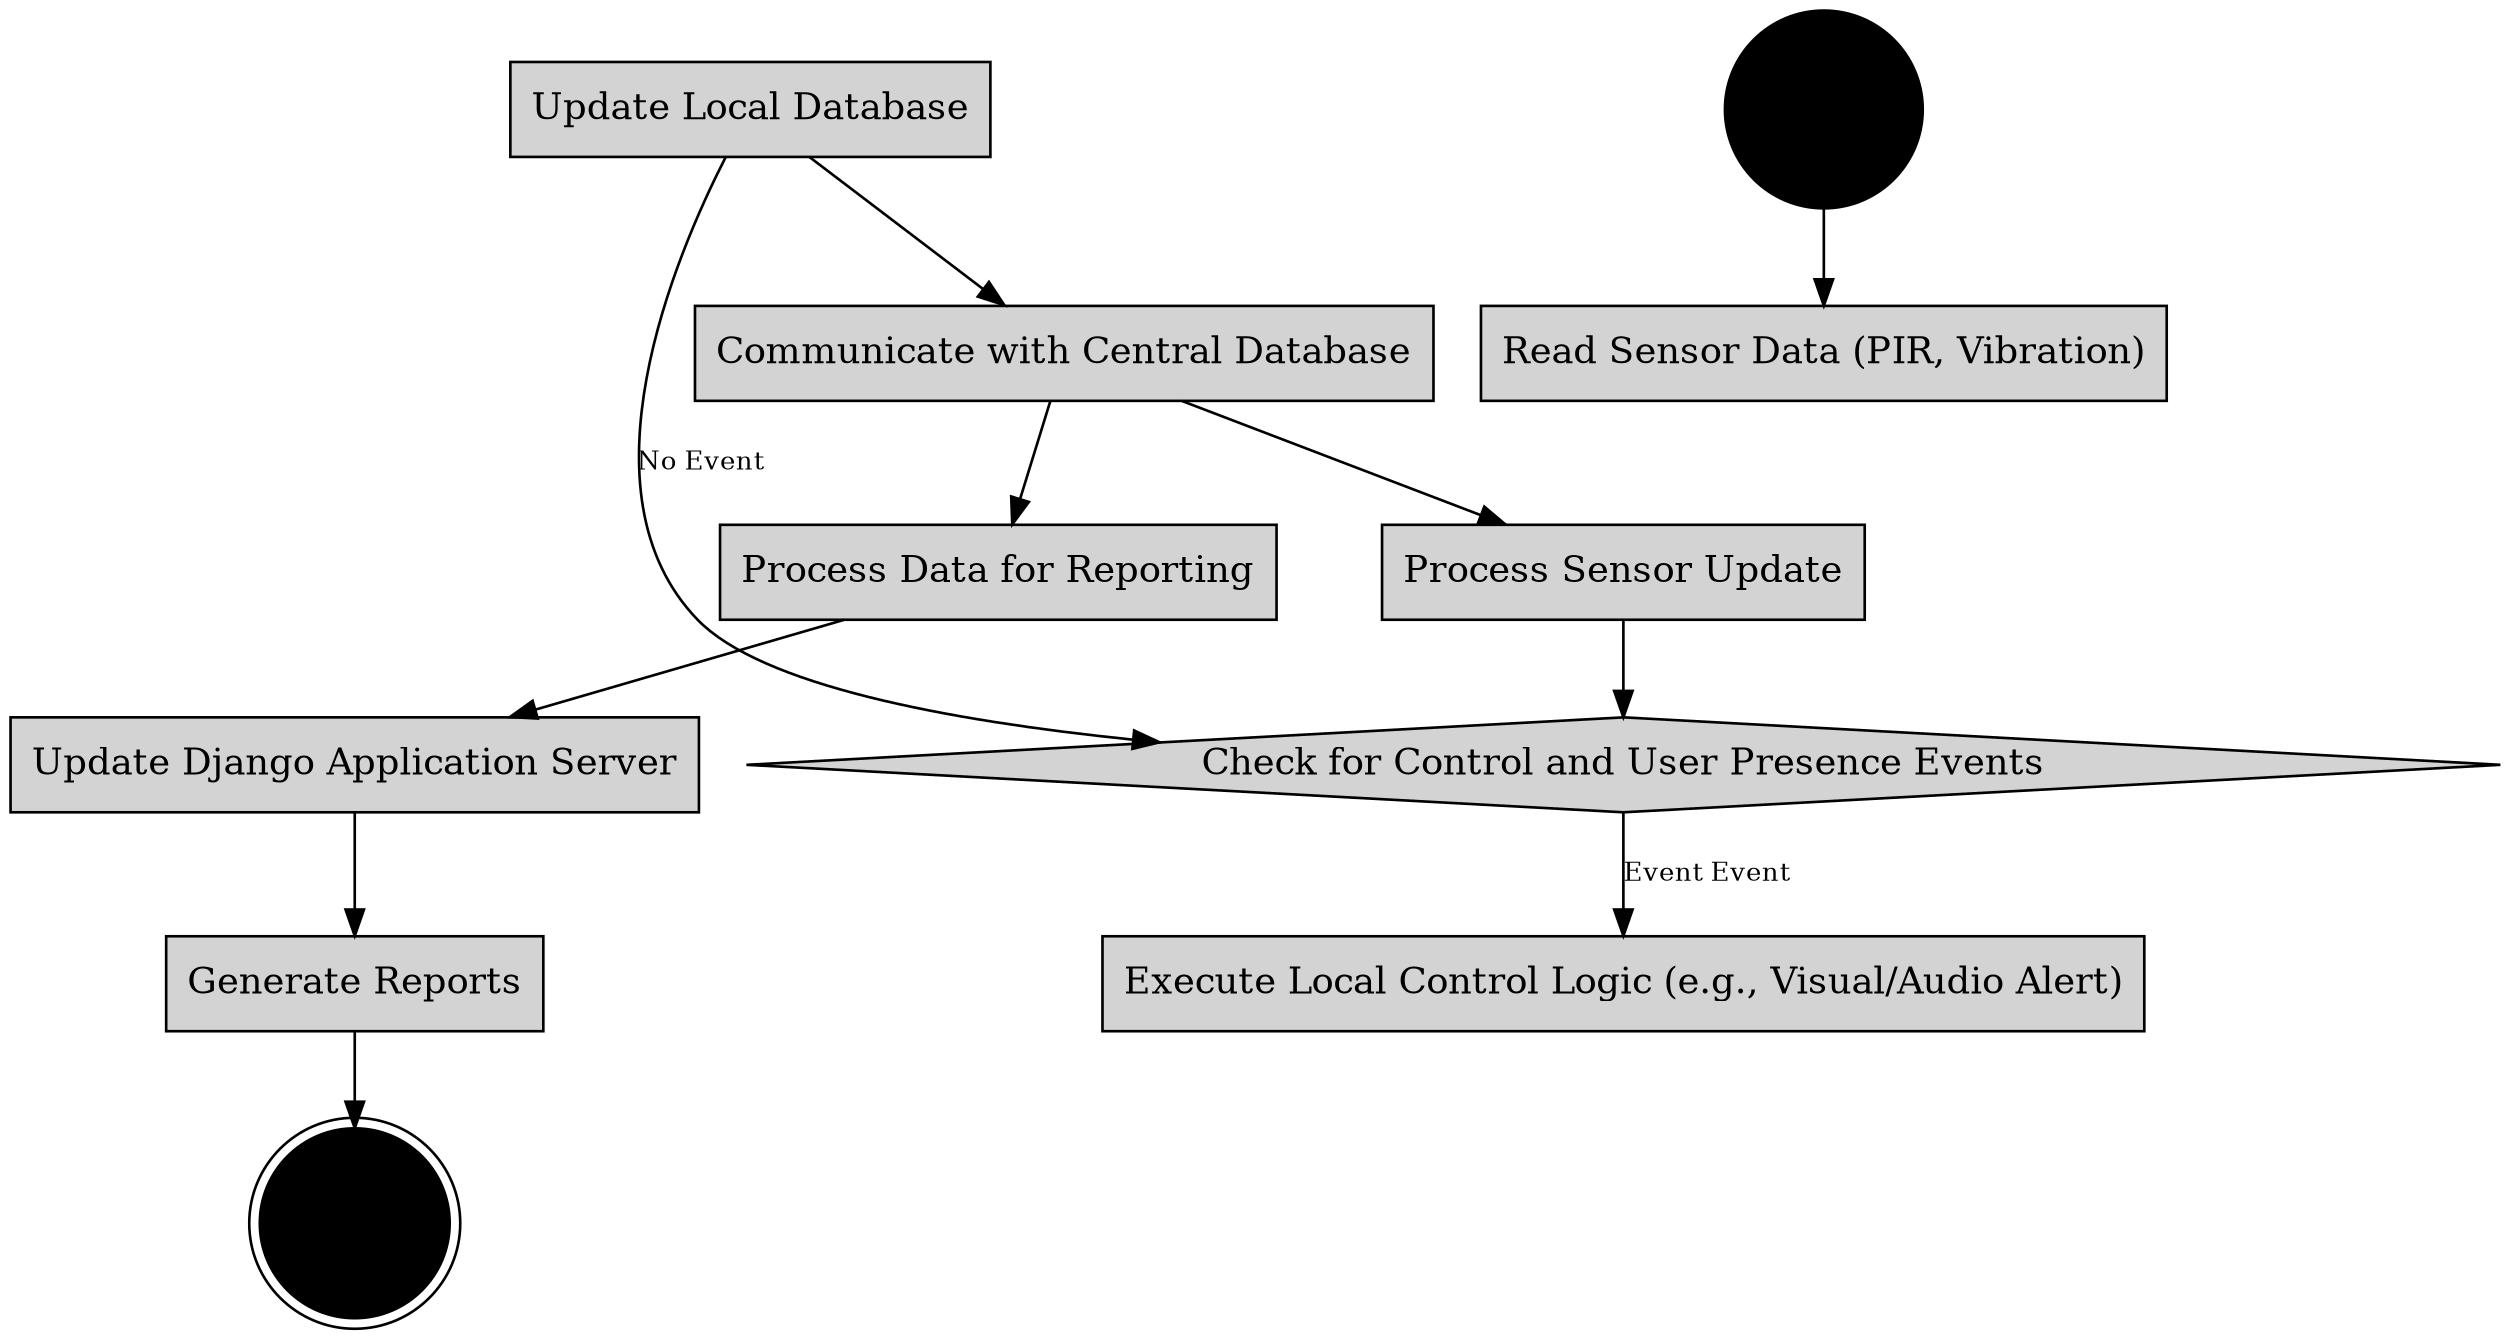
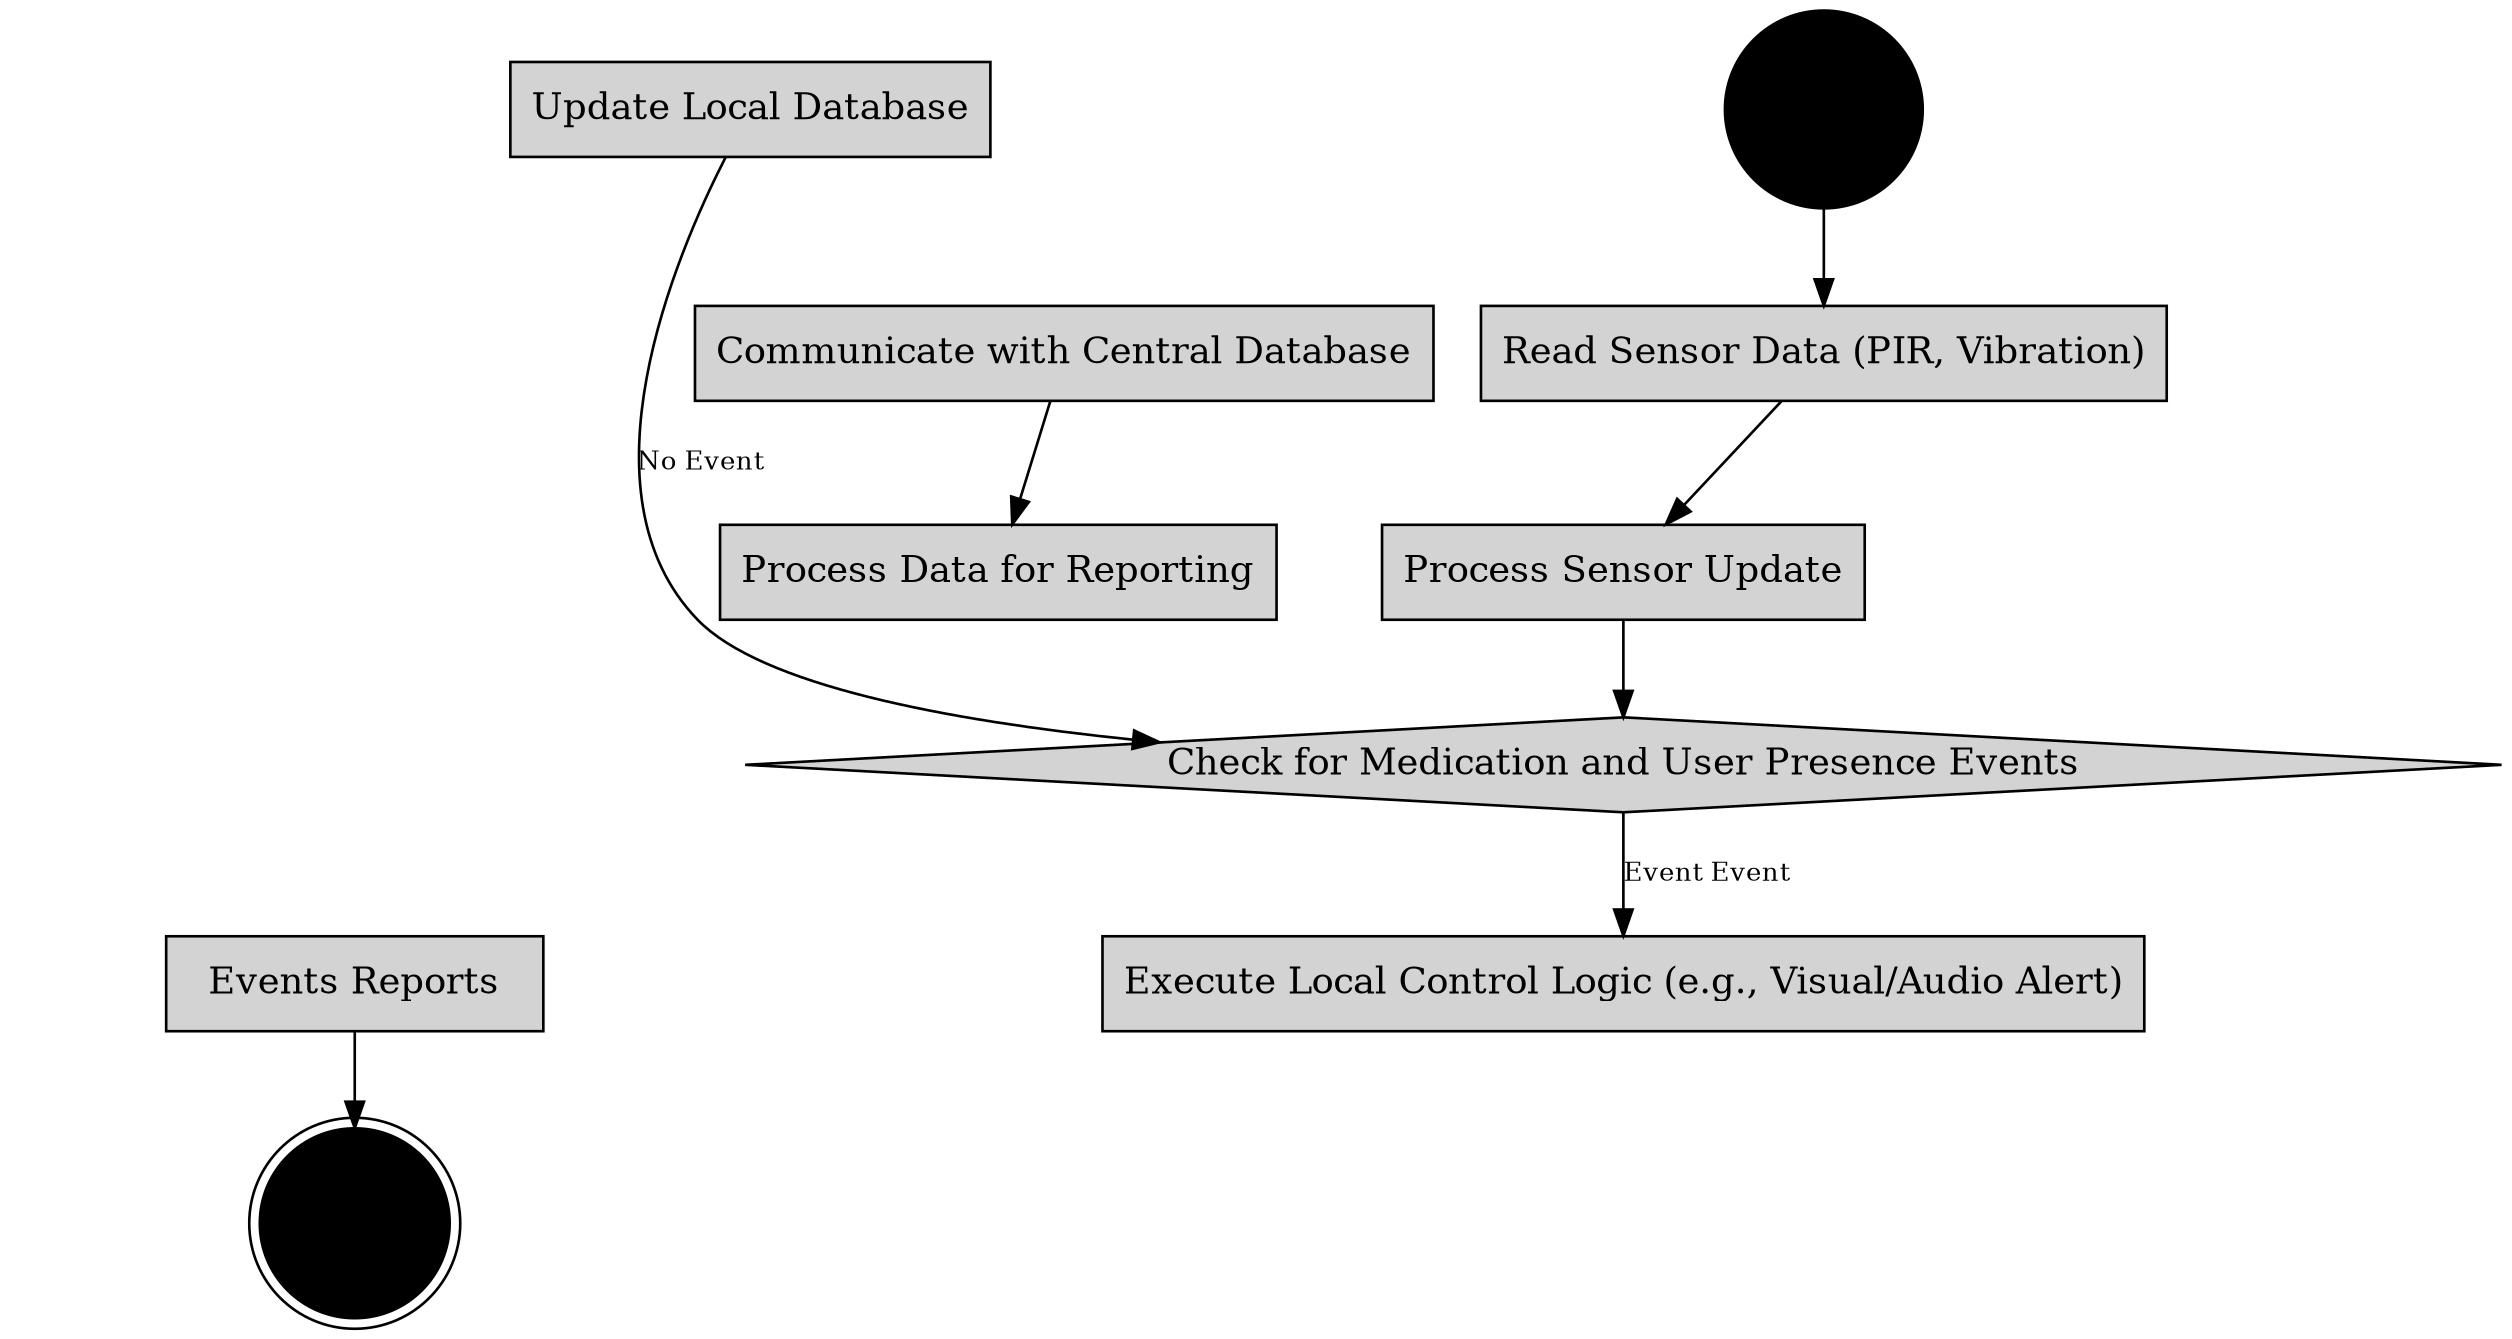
(896, 223) -> none
(1331, 458) -> (1733, 453)
(355, 765) -> none
(1623, 765) -> (1623, 765)
(355, 984) -> (355, 984)
